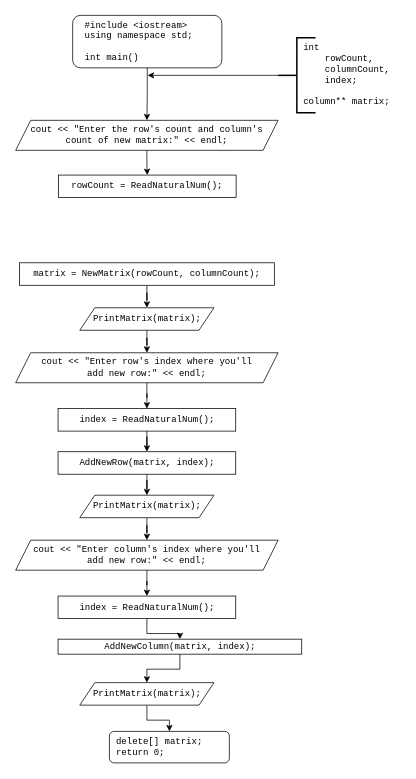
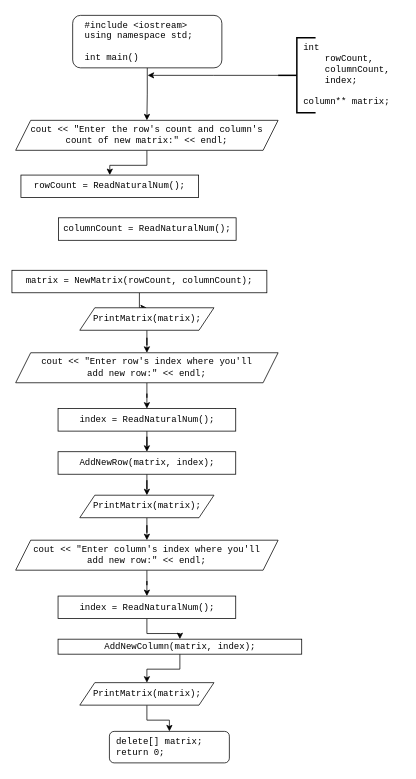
(147, 186) -> (110, 186)
none -> (147, 229)
(147, 274) -> (139, 282)
